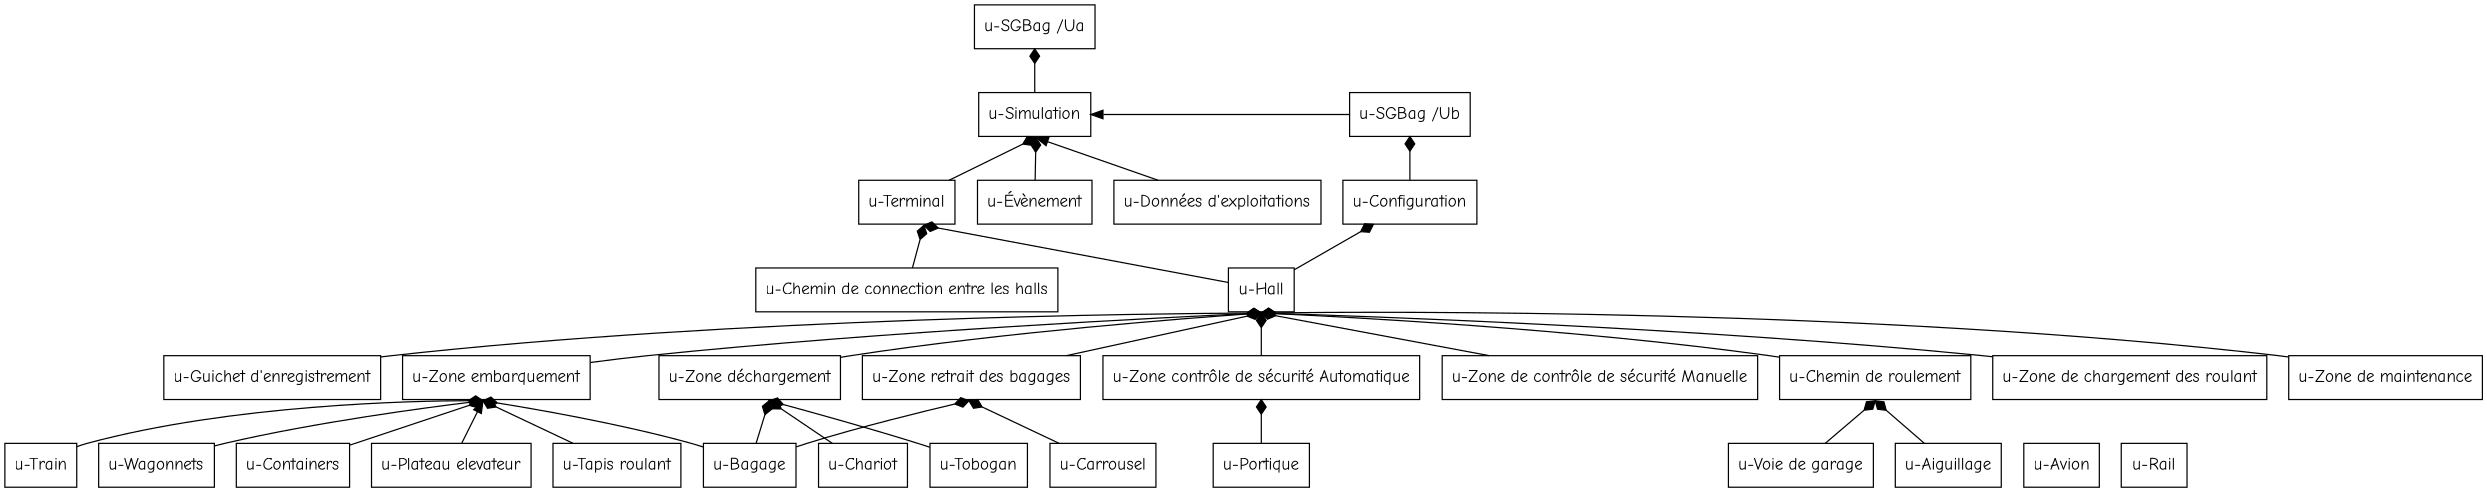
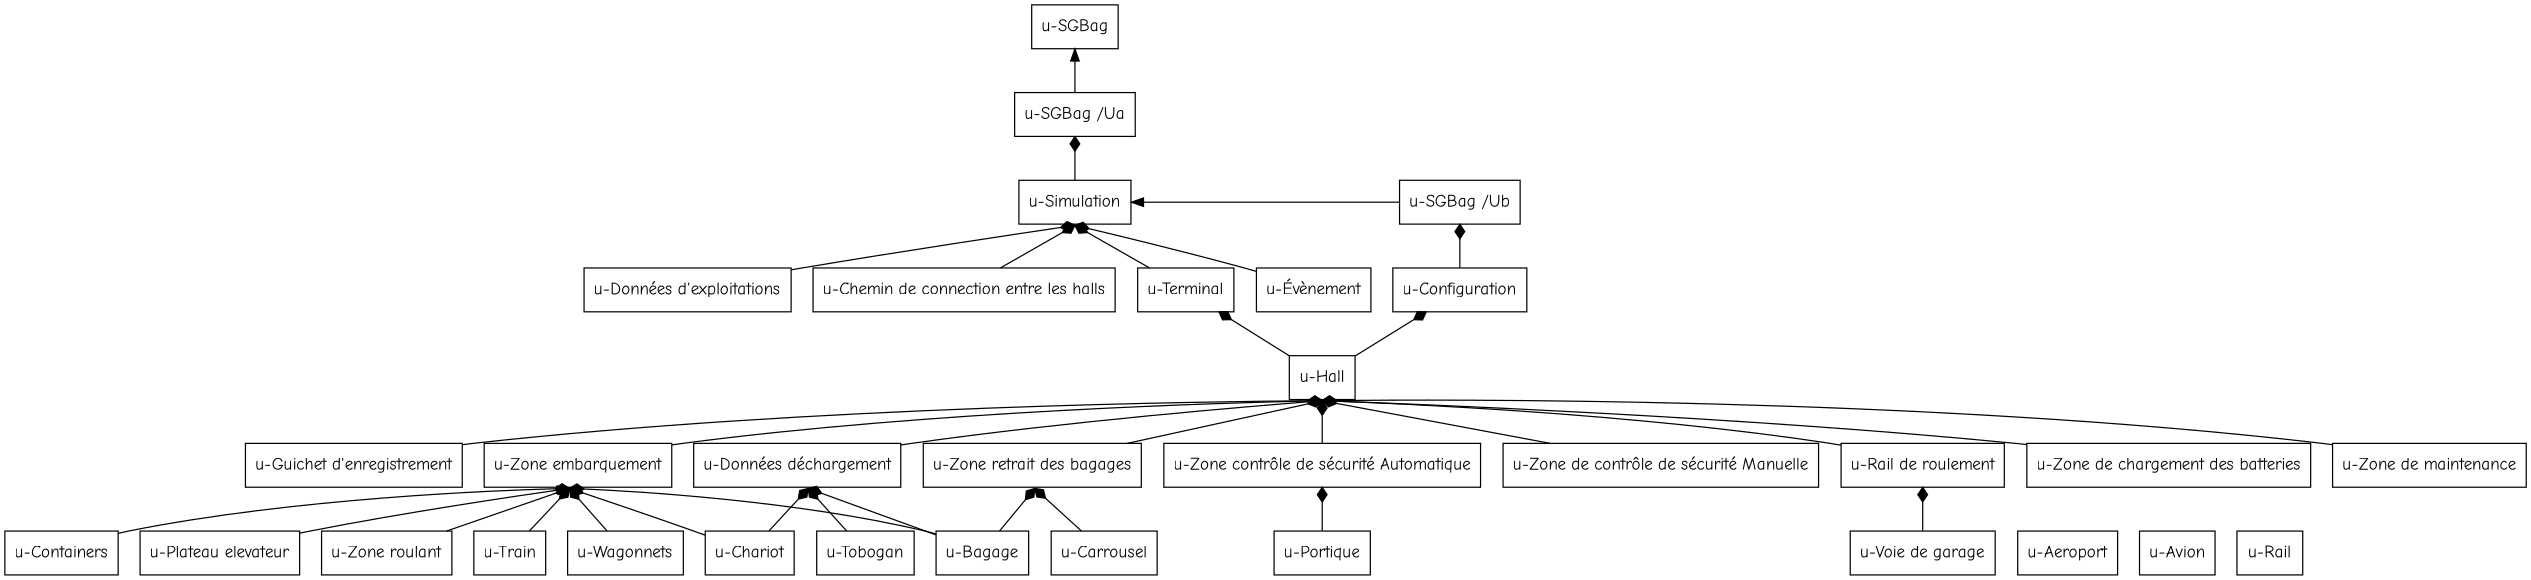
none -> (1075, 27)
(1103, 161) -> (926, 248)
(916, 254) -> (1031, 250)
(750, 378) -> (797, 465)
(1875, 378) -> (1923, 465)
(2130, 378) -> (2169, 465)
(617, 465) -> (387, 553)
(1948, 465) -> none
none -> (644, 514)
none -> (2068, 553)
